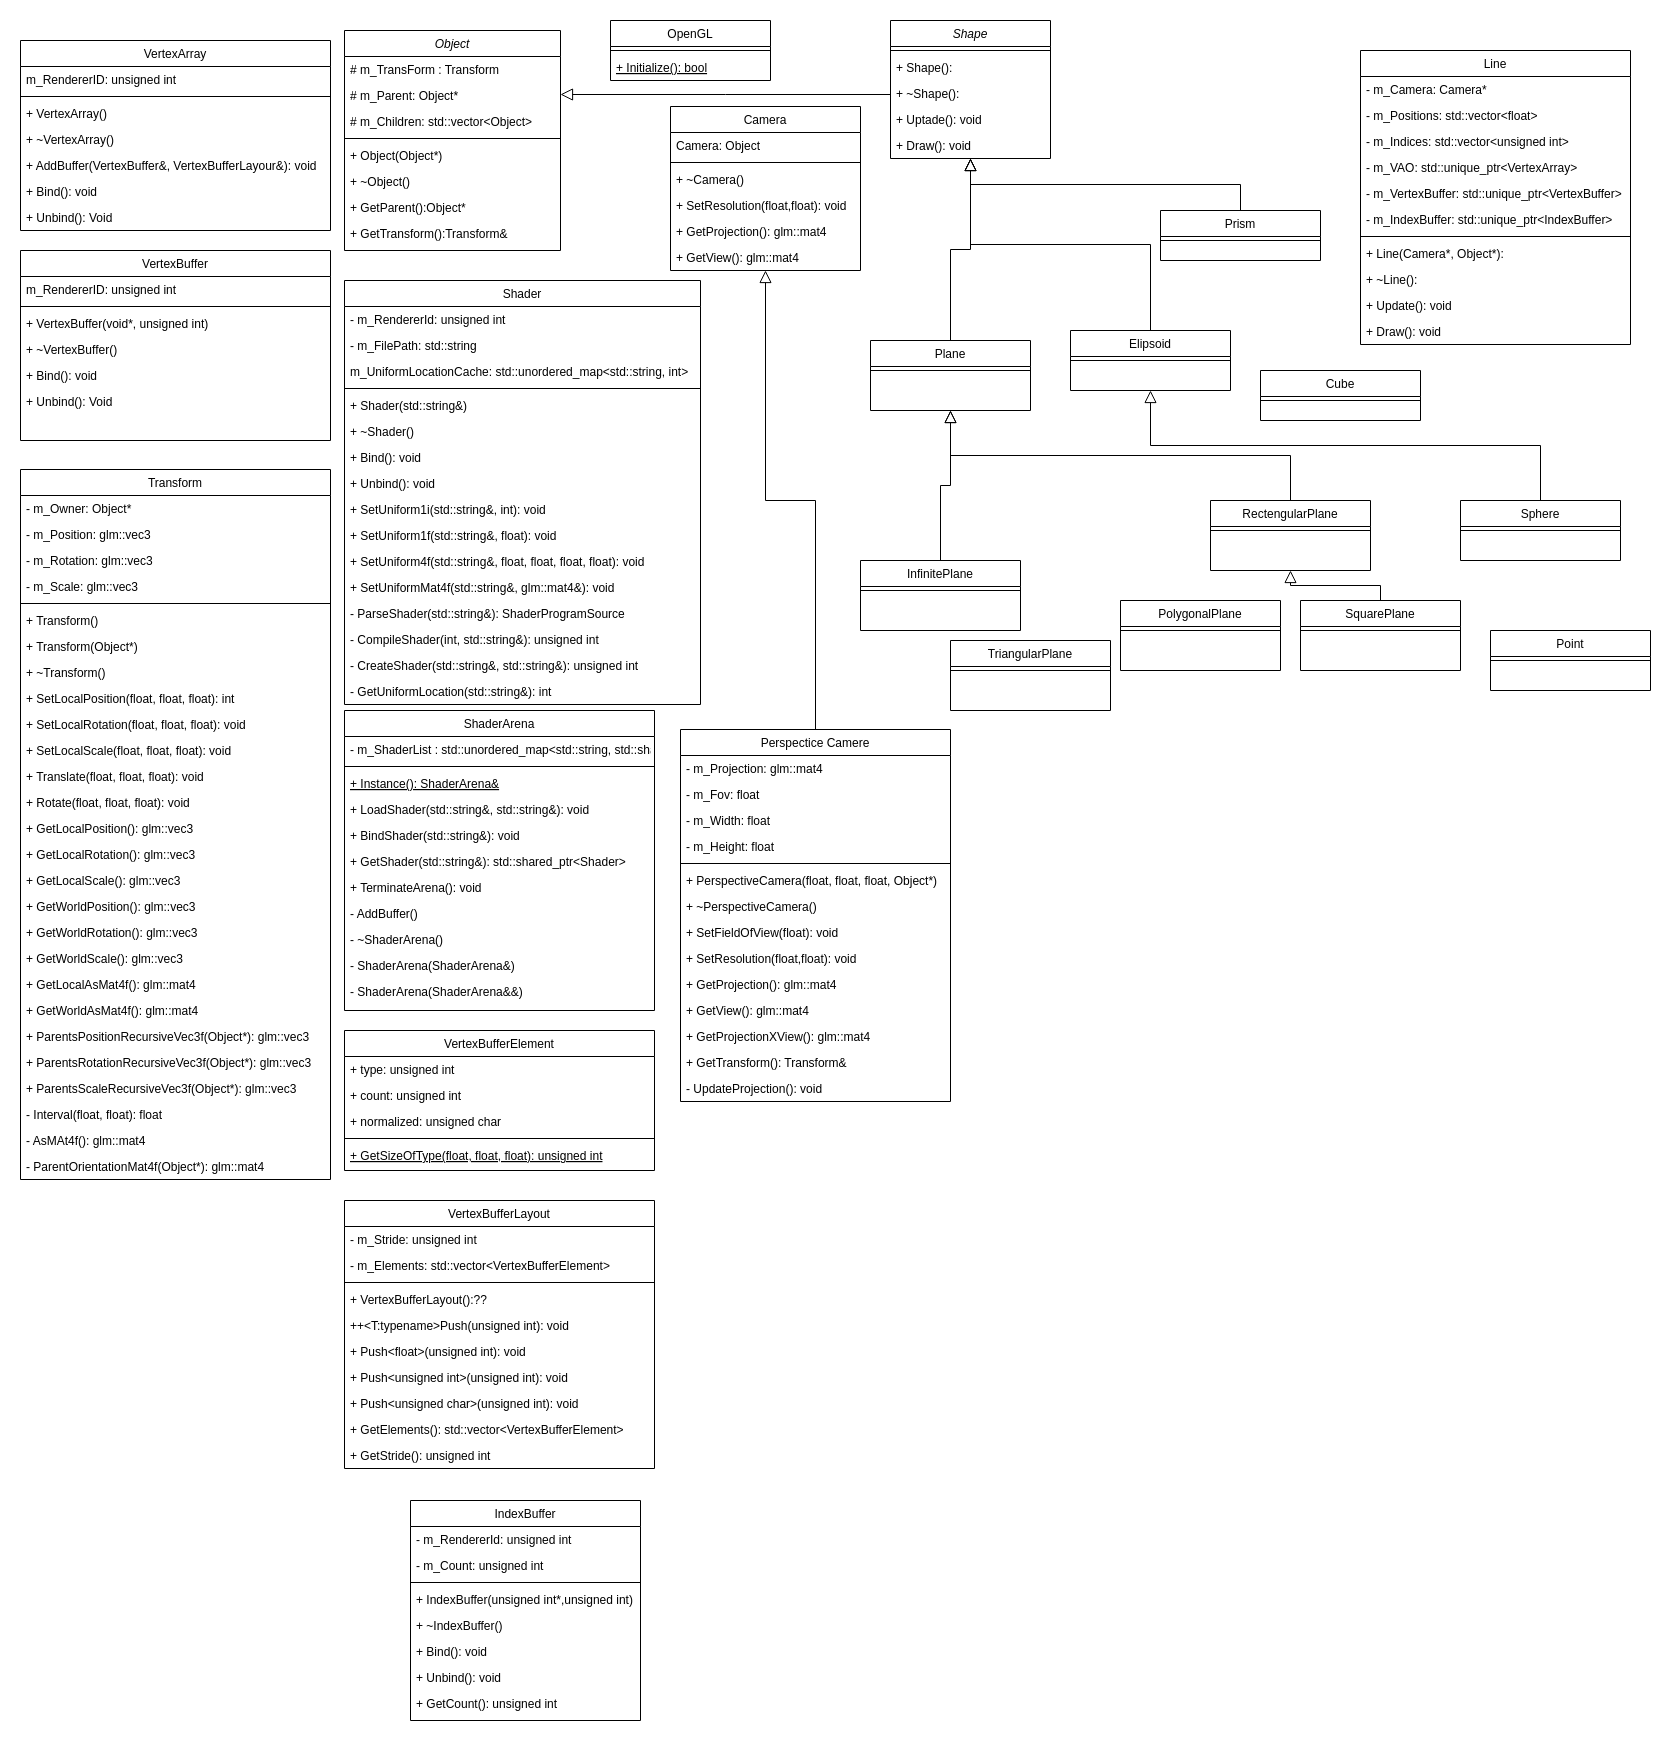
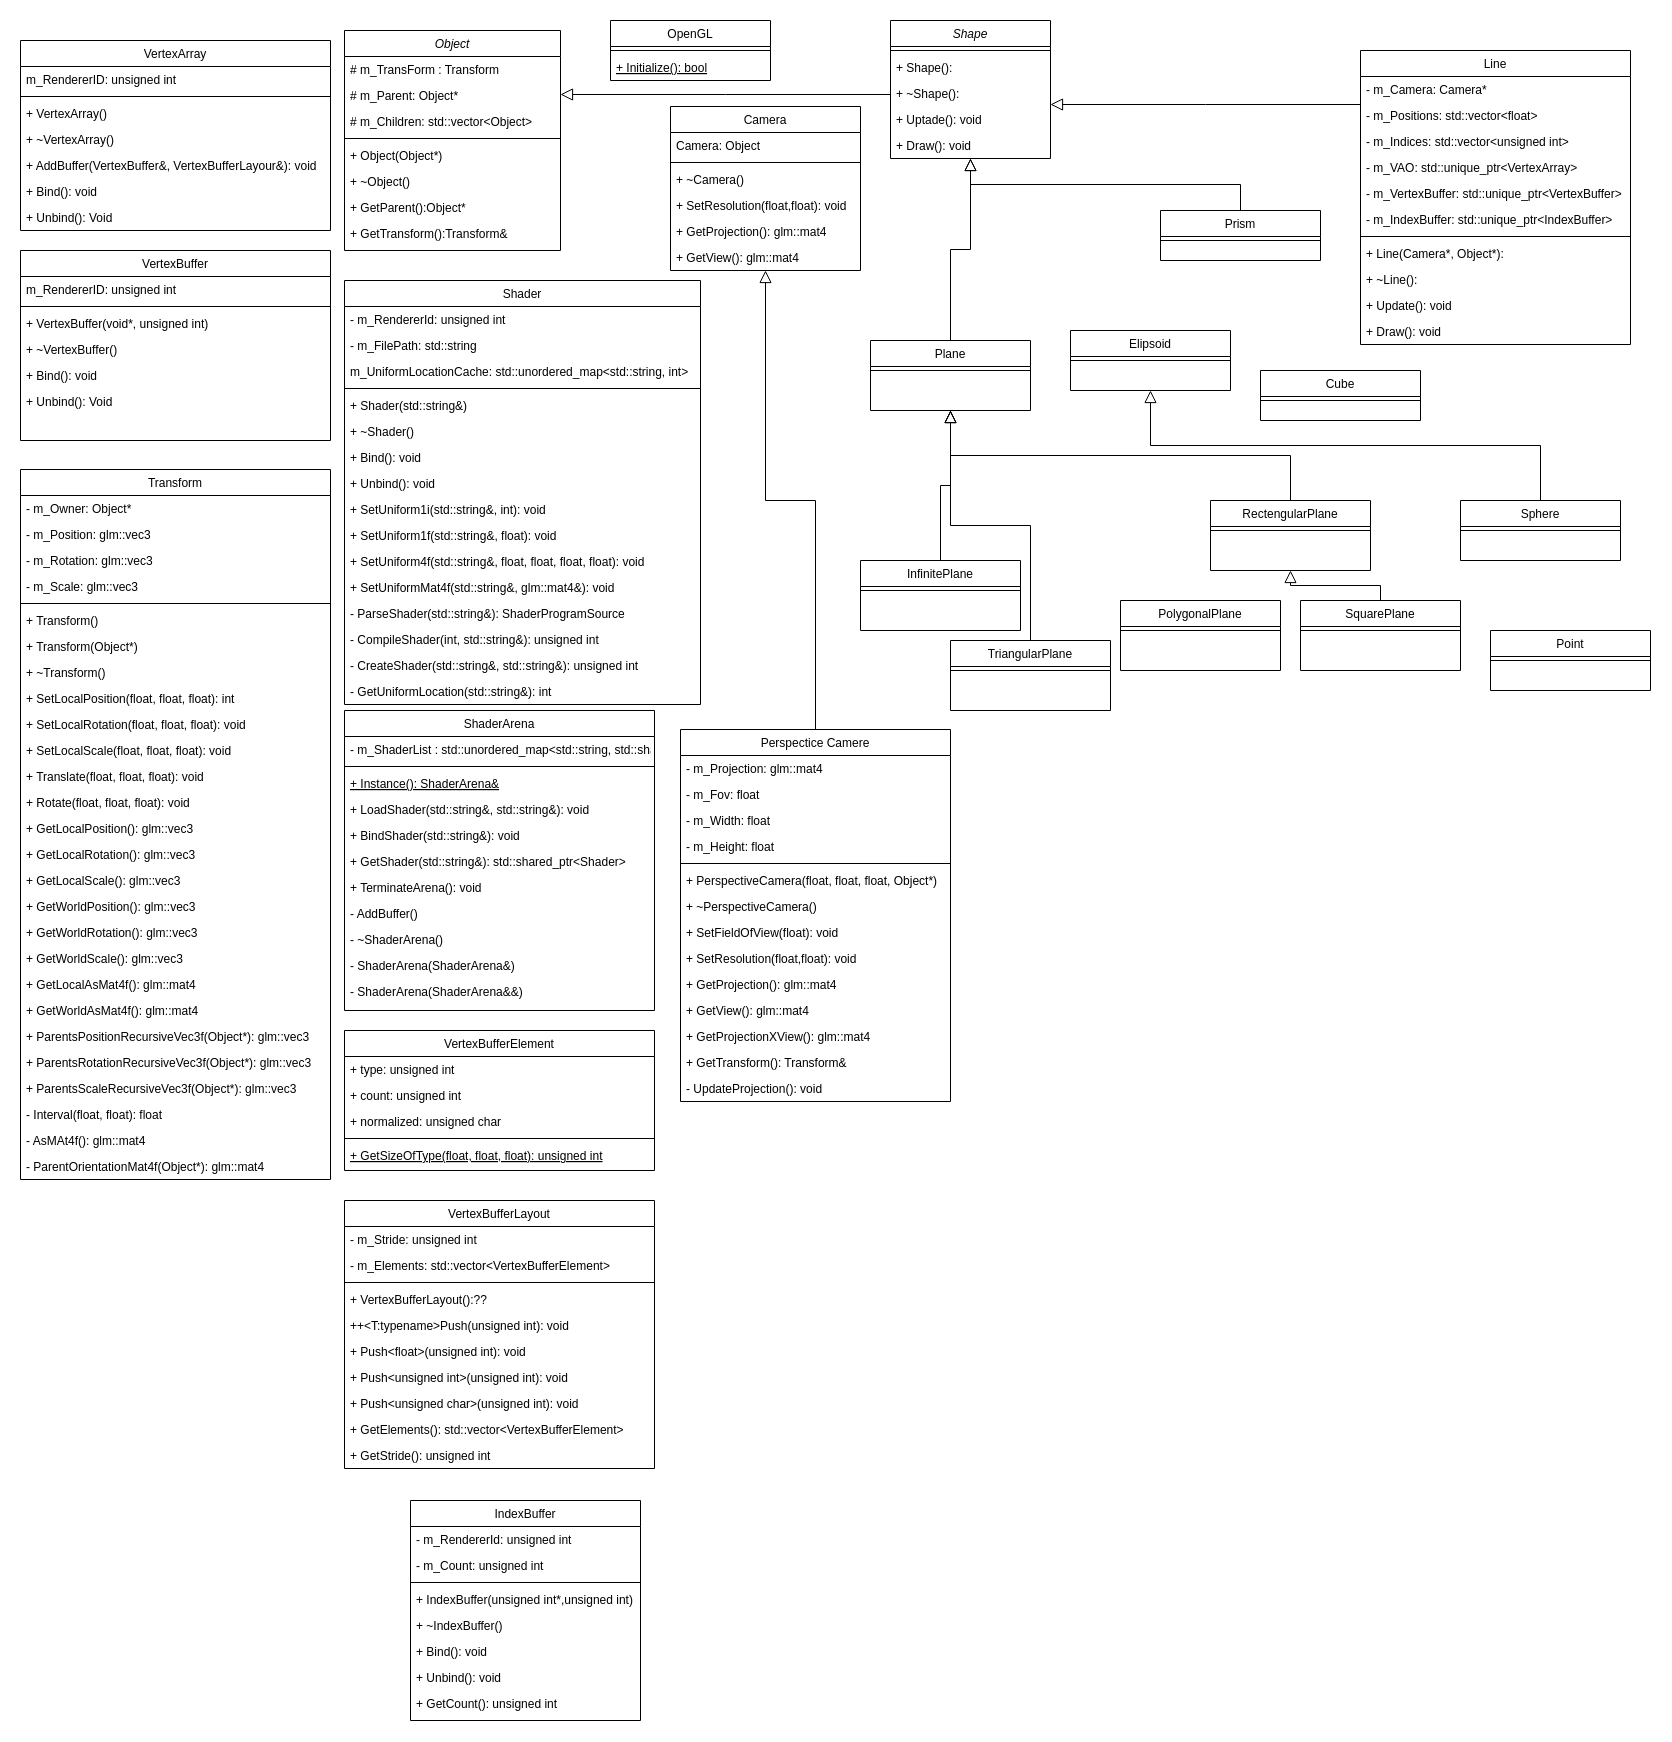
none -> (1212, 105)
(1105, 245) -> none
none -> (1030, 526)
